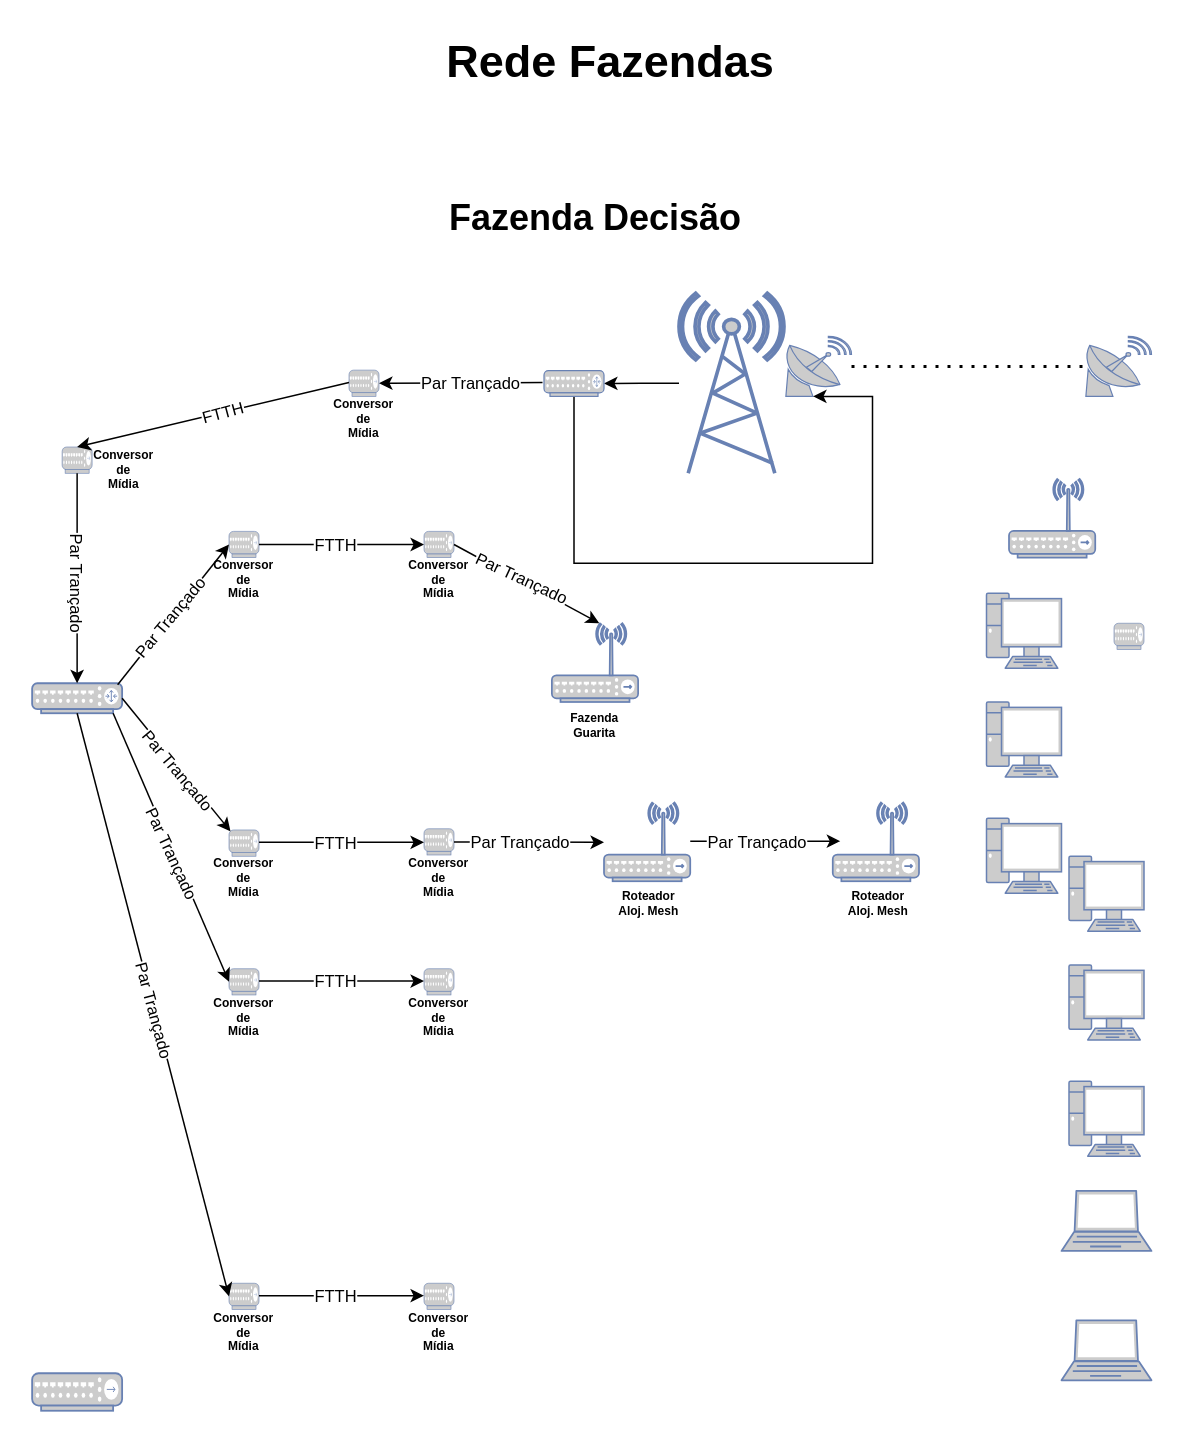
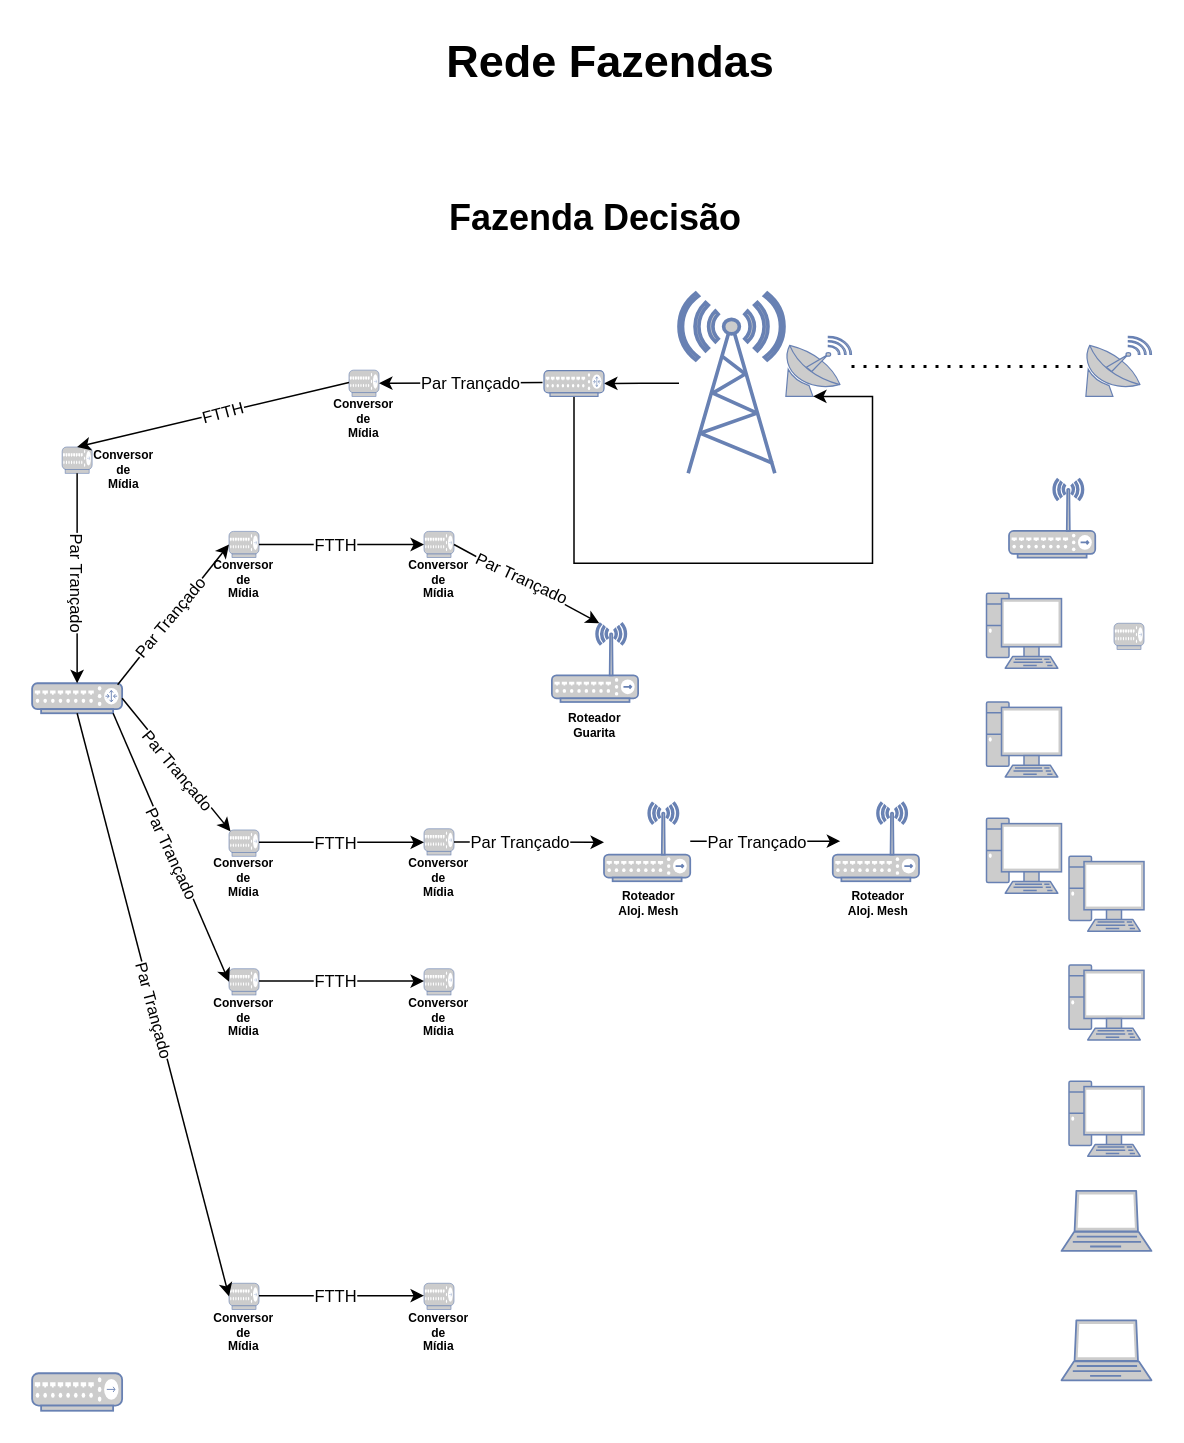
(595, 725) -> (595, 725)
